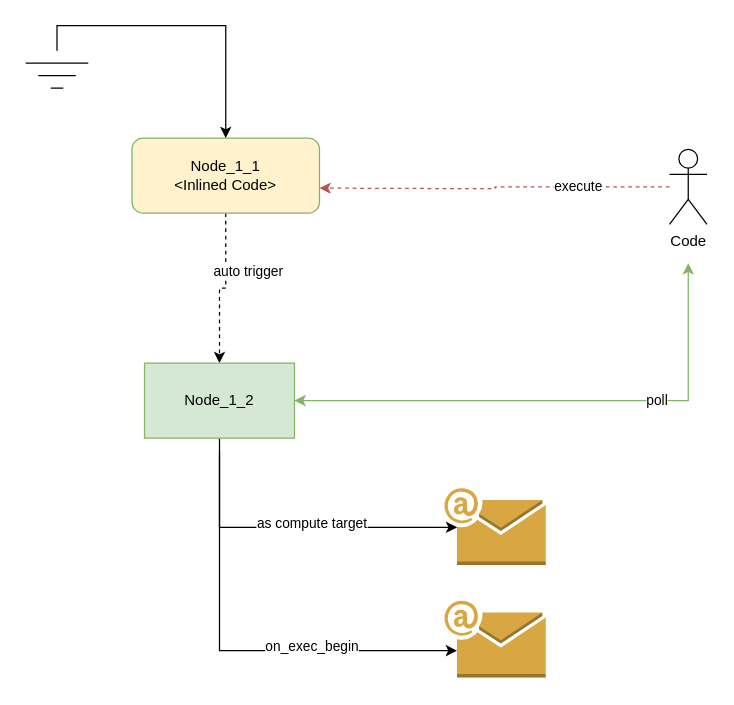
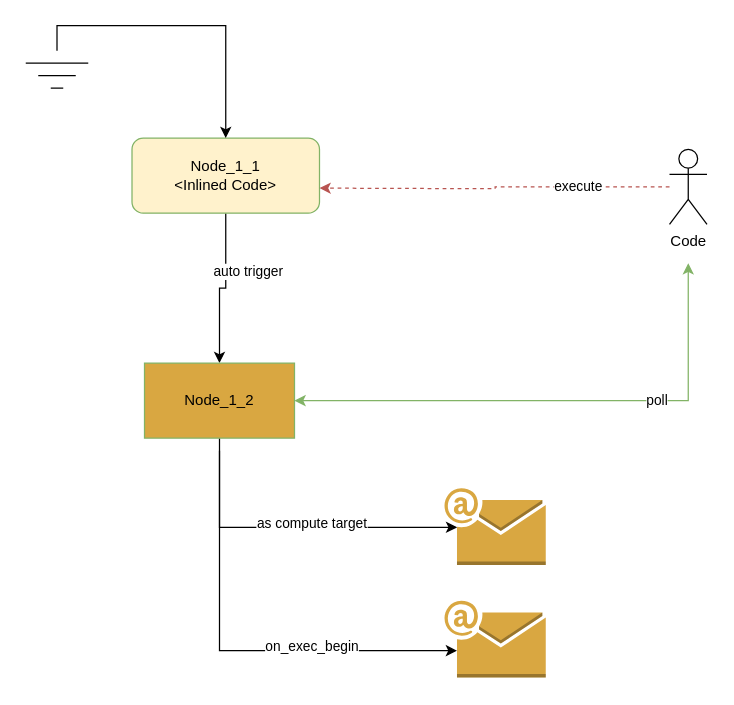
(219, 313) -> (219, 313)
(219, 401) -> (219, 401)
